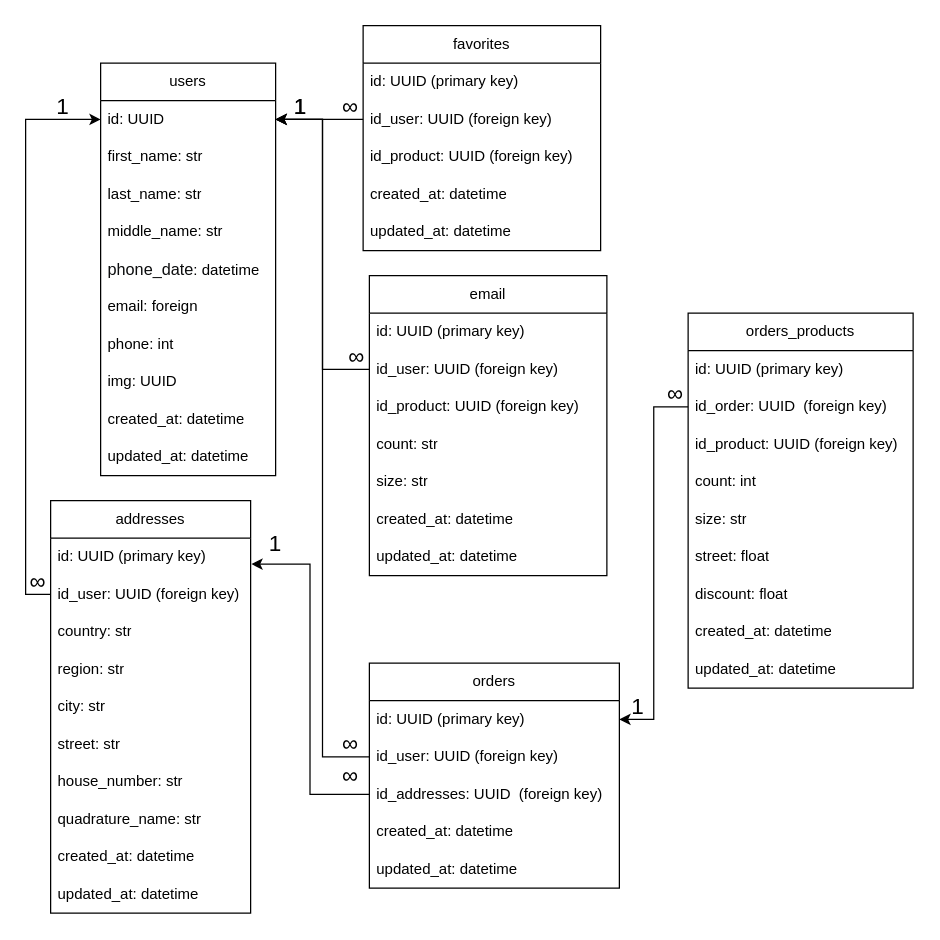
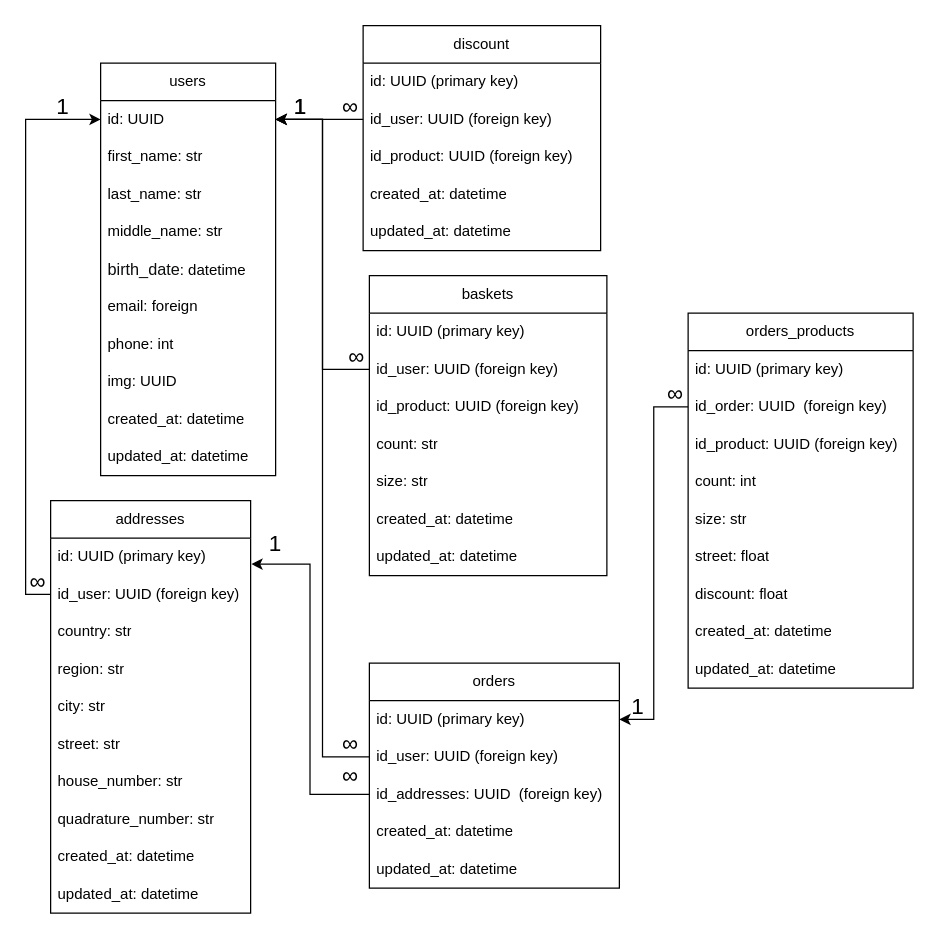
(482, 44) -> (482, 44)
(186, 269) -> (184, 269)
(488, 294) -> (488, 294)
(138, 819) -> (147, 819)
